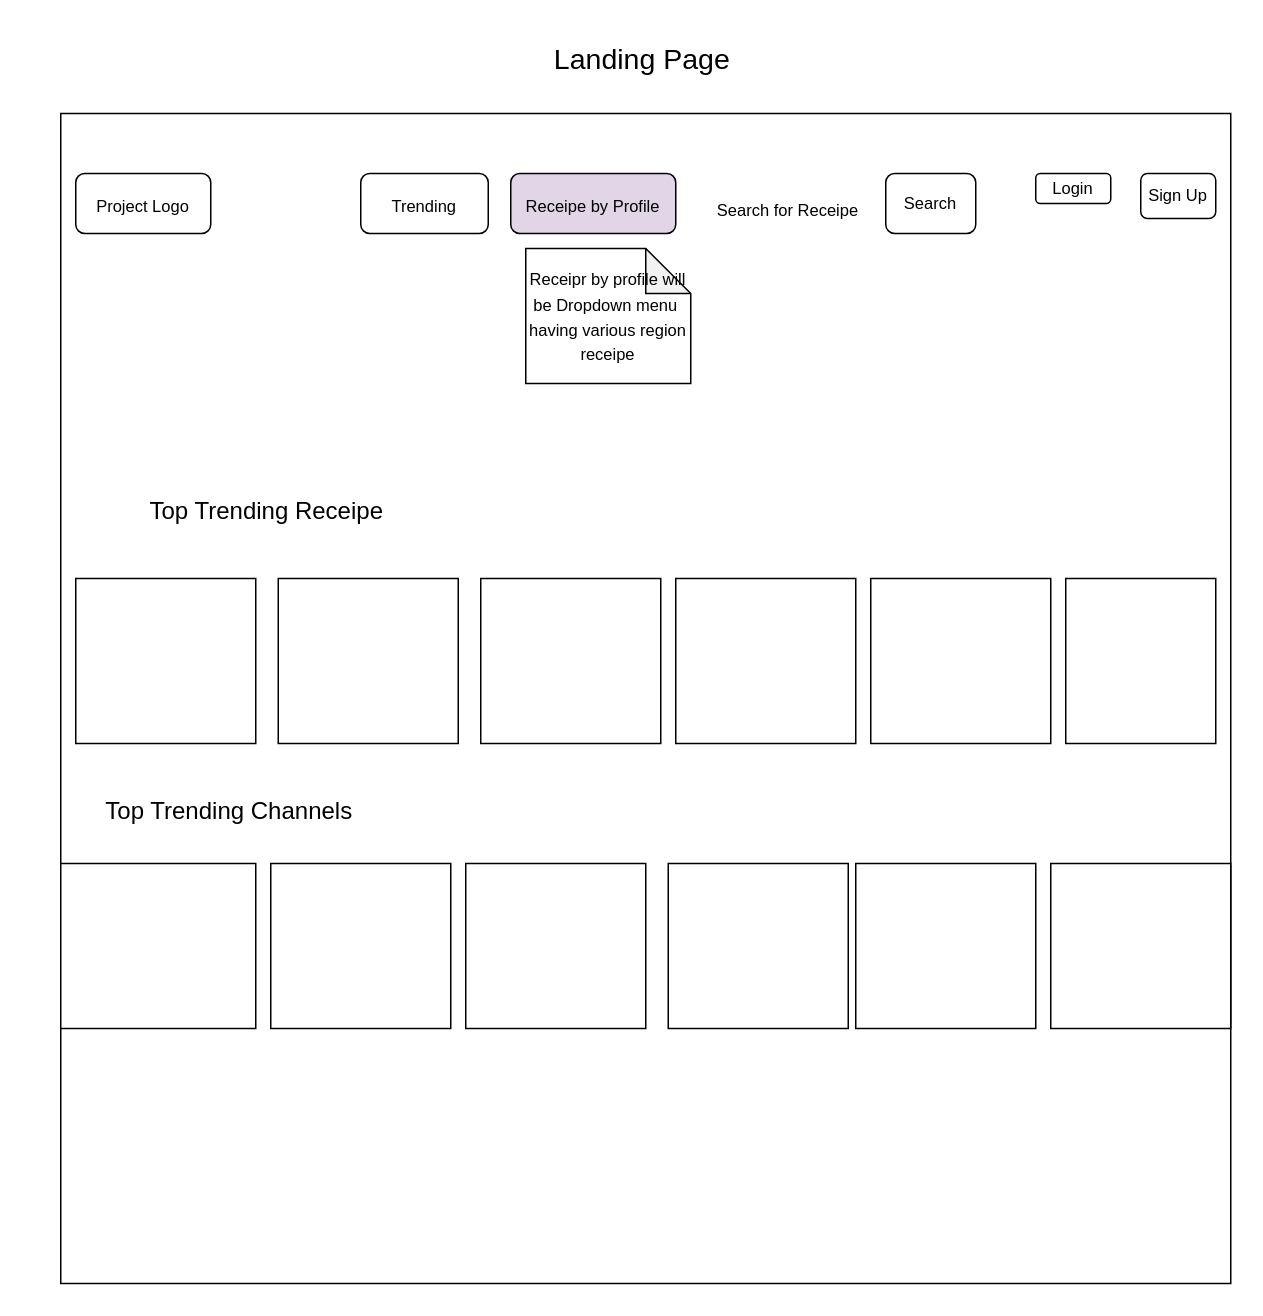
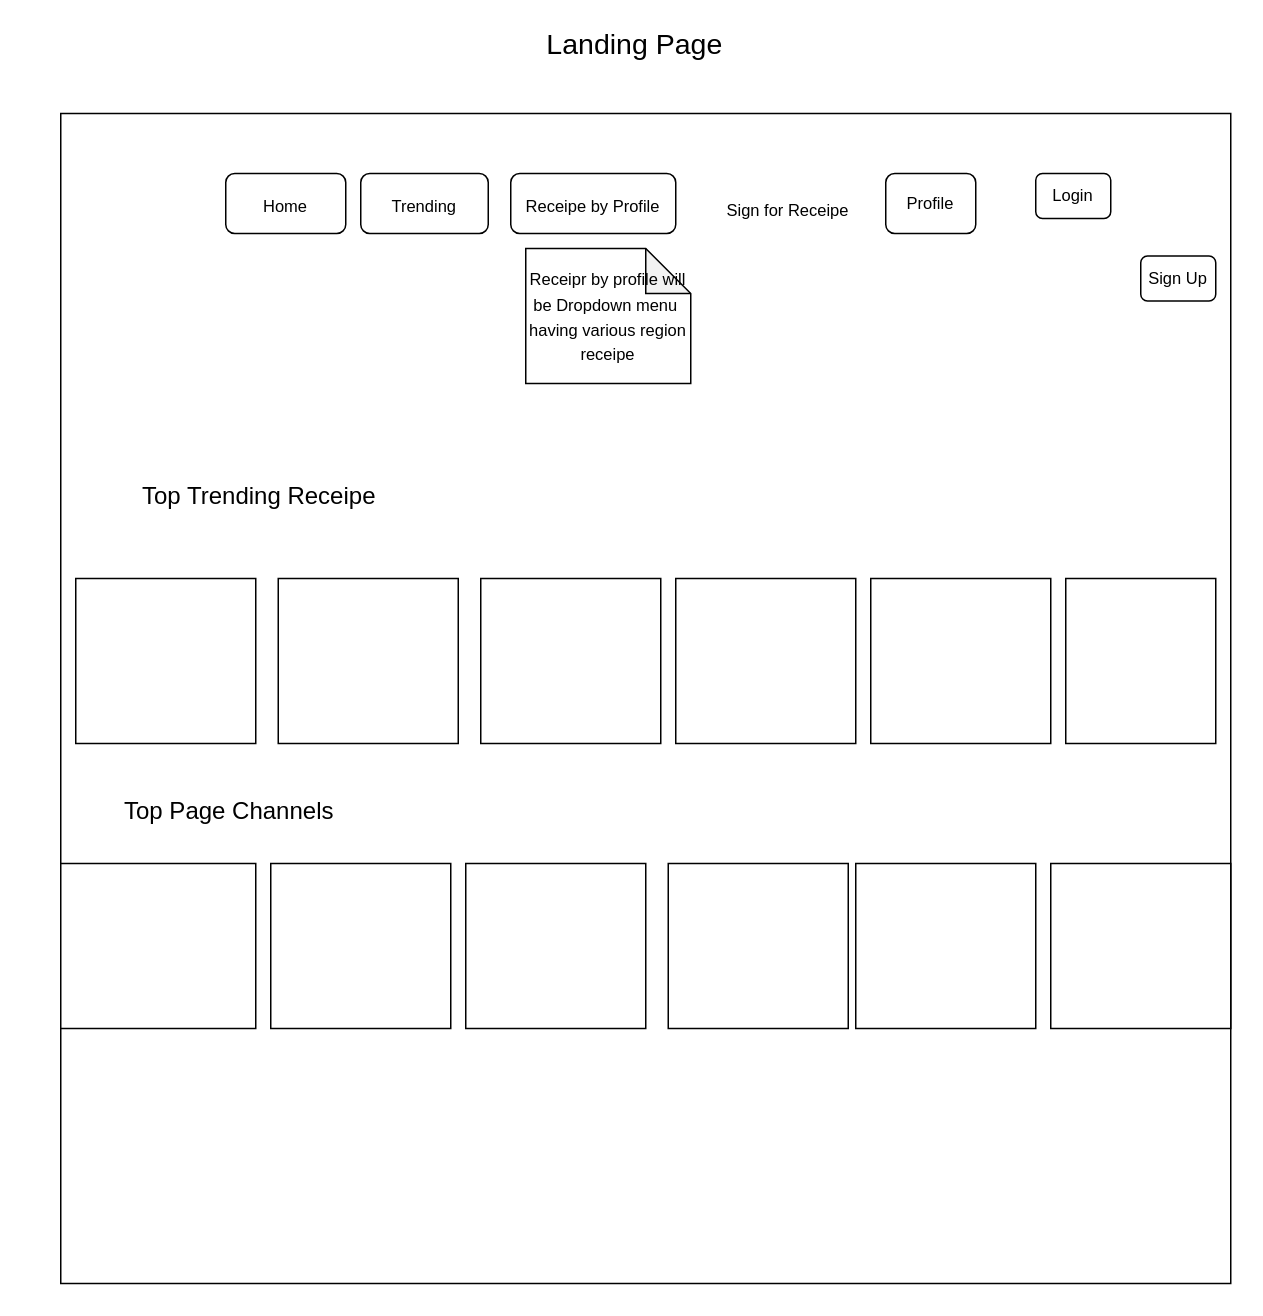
(646, 61) -> (638, 46)
(1073, 188) -> (1073, 196)
(1178, 196) -> (1178, 278)
(143, 203) -> none
none -> (286, 203)
(593, 203) -> (593, 203)
(931, 203) -> (931, 203)
(788, 211) -> (788, 211)
(267, 511) -> (260, 496)
(230, 811) -> (230, 811)
